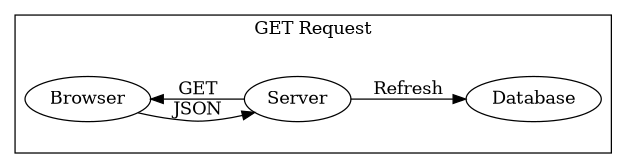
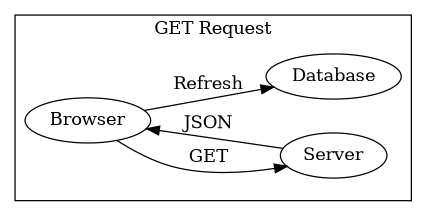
(198, 90) -> (208, 124)
(402, 99) -> (203, 100)
(198, 110) -> (208, 157)
